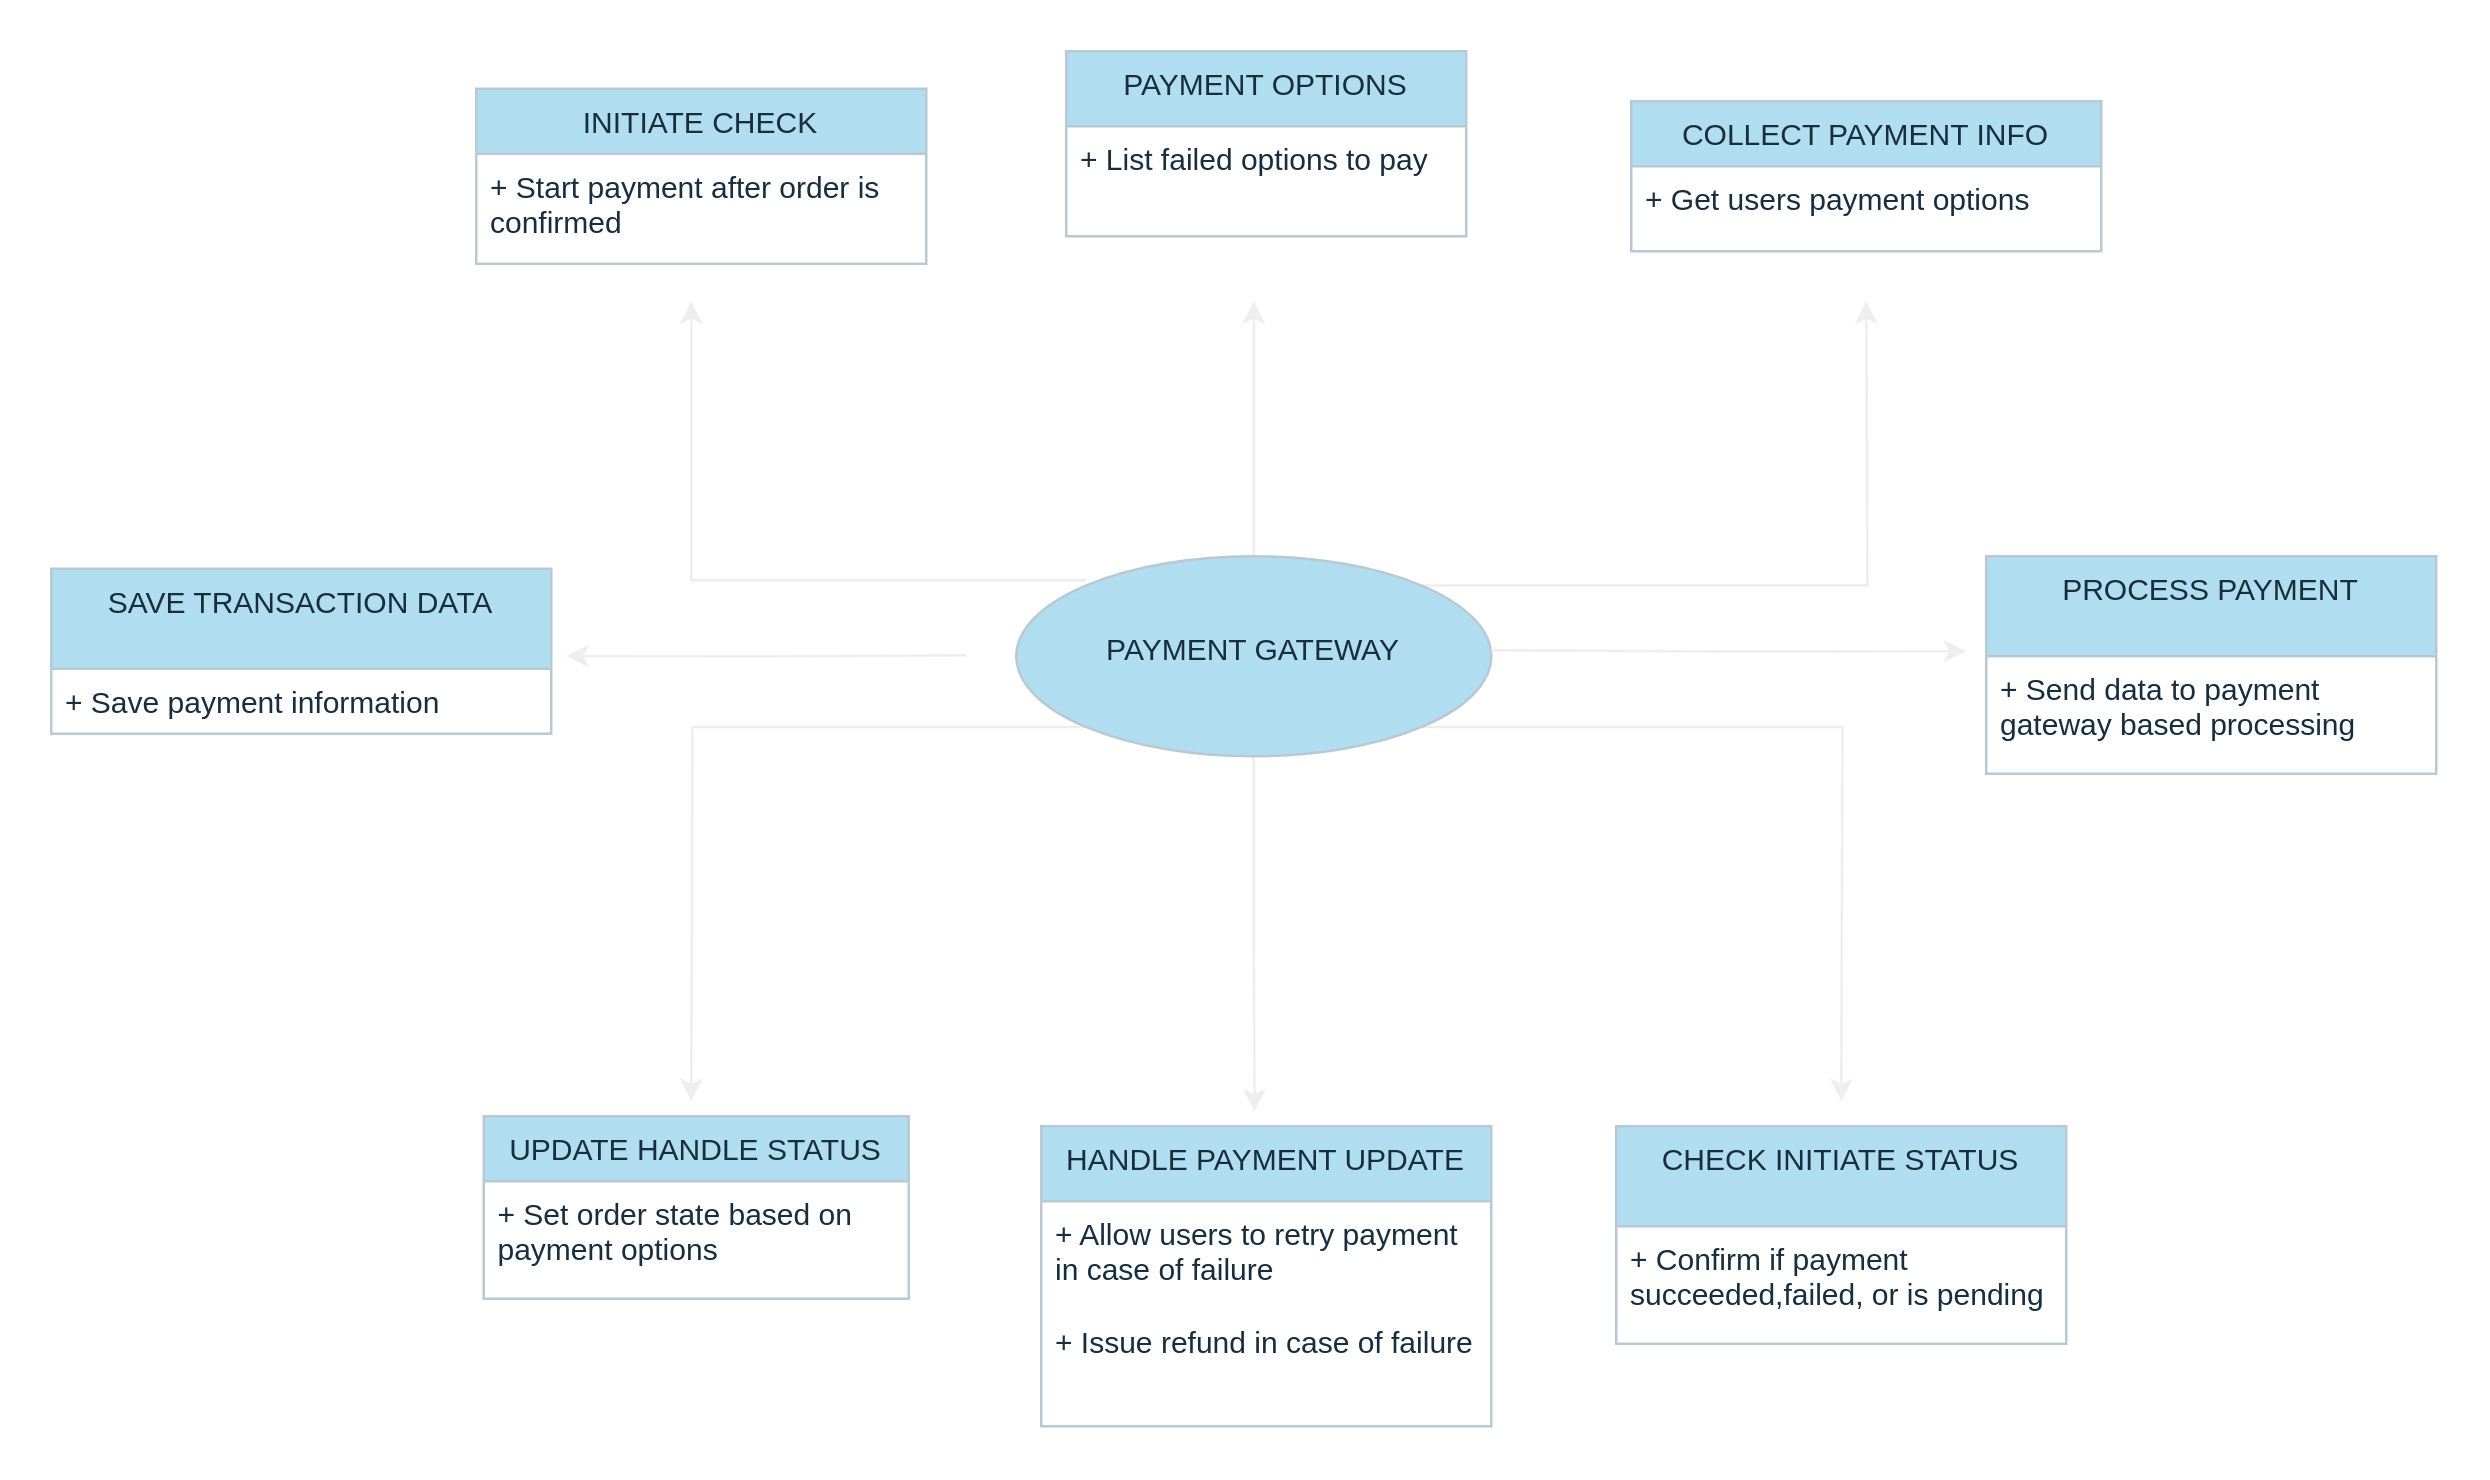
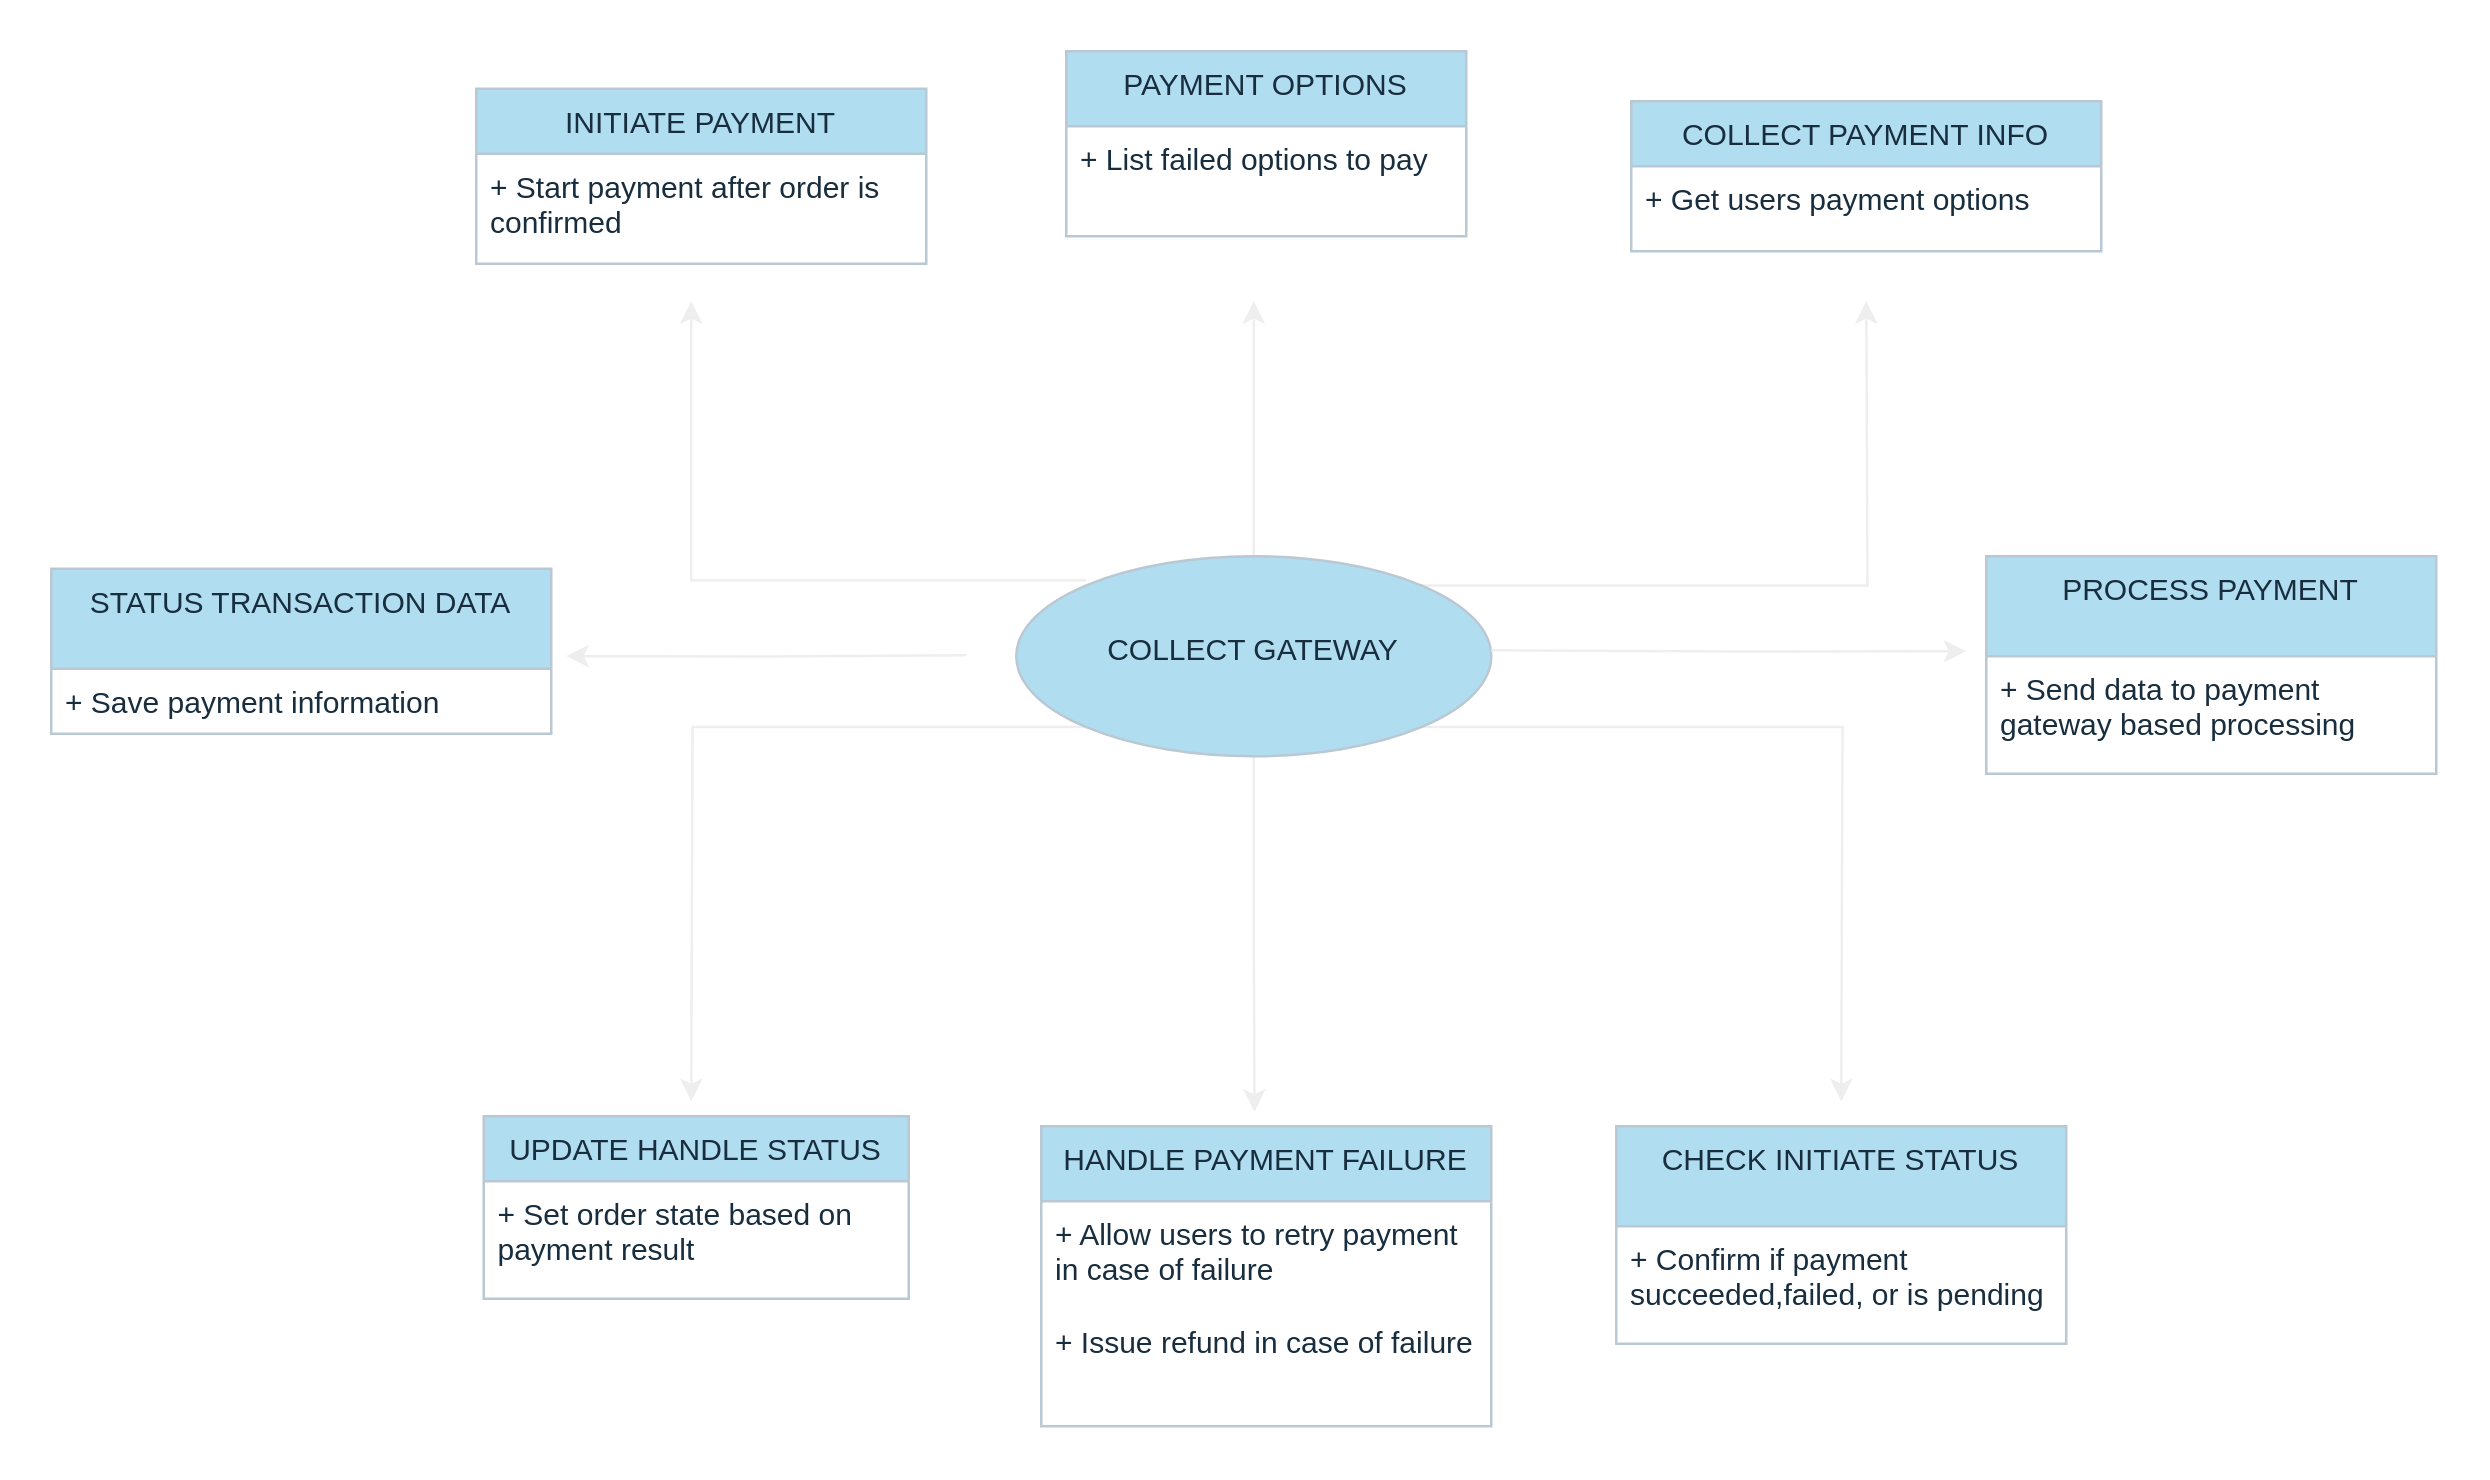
(701, 124) -> (701, 124)
(301, 604) -> (301, 604)
(1254, 651) -> (1254, 651)
(1266, 1162) -> (1266, 1162)
(699, 1235) -> (699, 1235)
